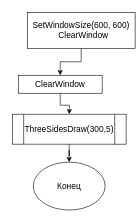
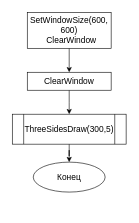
(81, 30) -> (69, 30)
(60, 84) -> (69, 81)
(69, 186) -> (69, 177)
